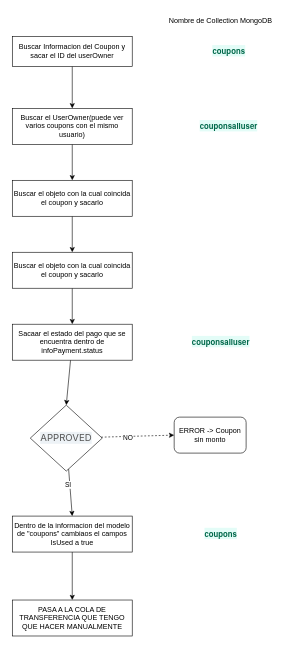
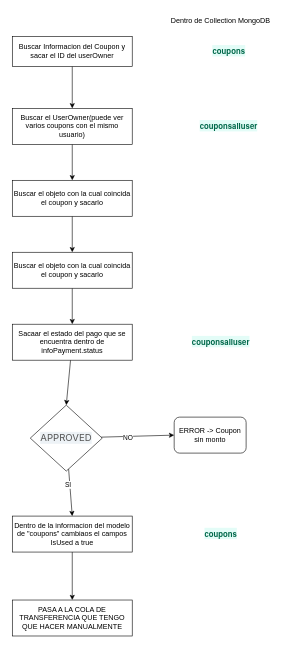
(221, 21) -> (221, 21)
(152, 436) -> (152, 436)
